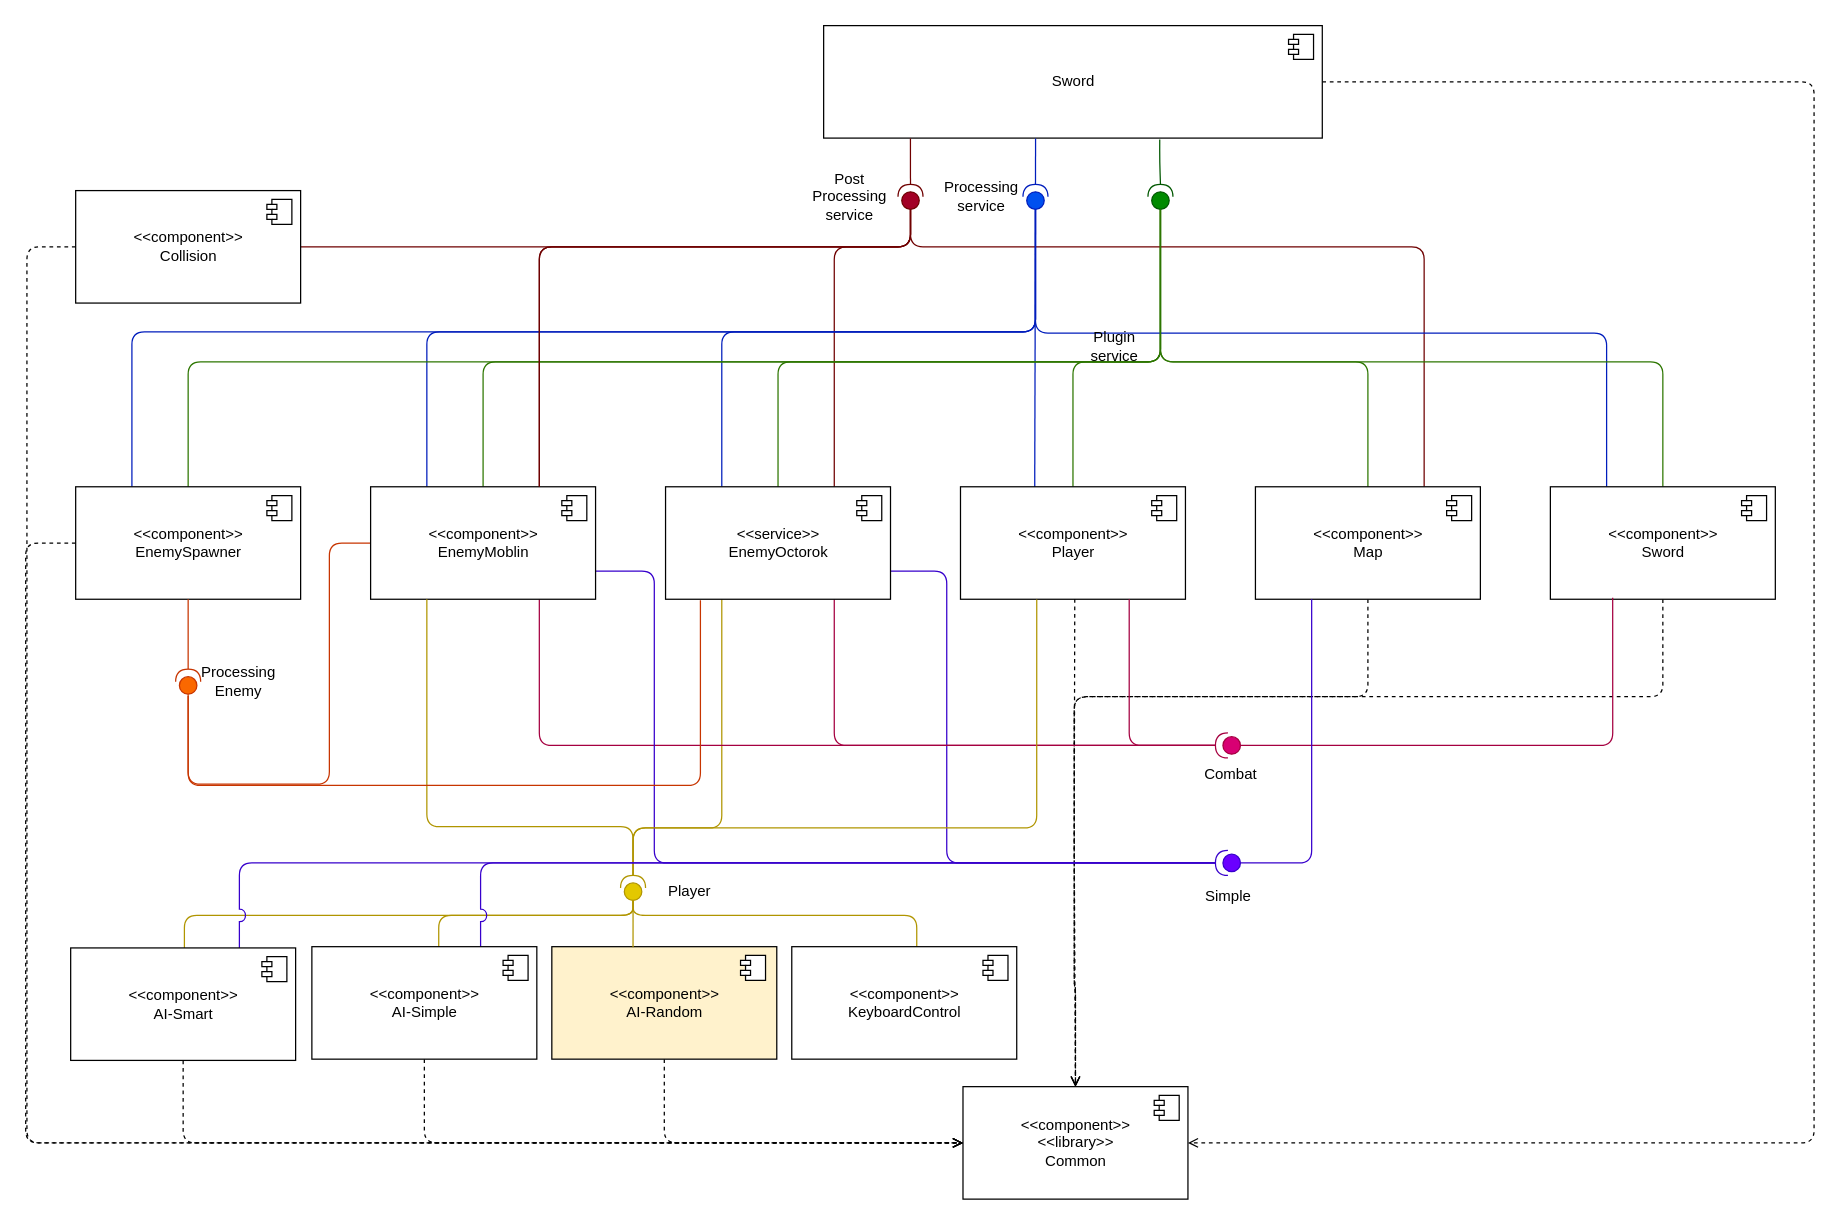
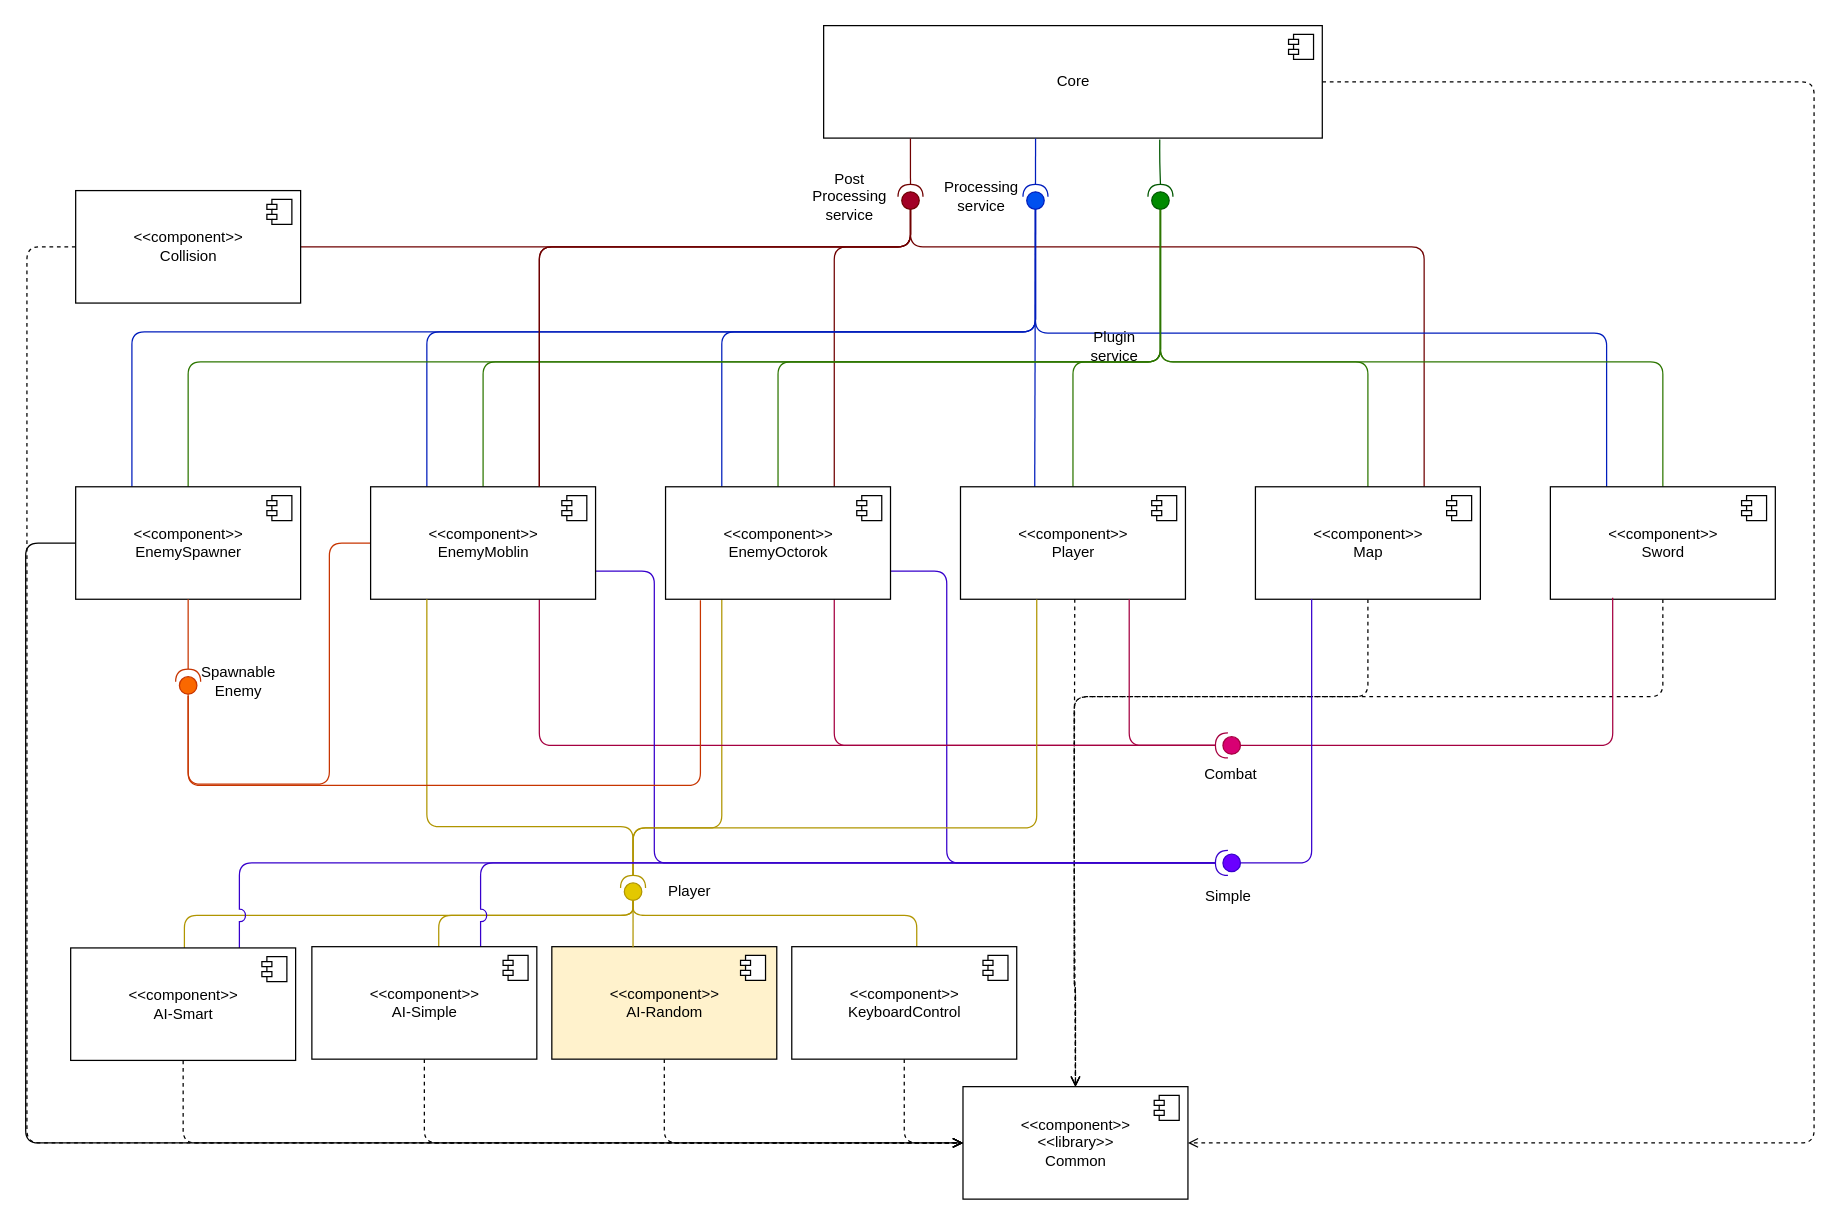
(1074, 82) -> (1074, 82)
(52, 543) -> (52, 543)
(779, 543) -> (779, 543)
(239, 682) -> (239, 682)
none -> (904, 1099)
